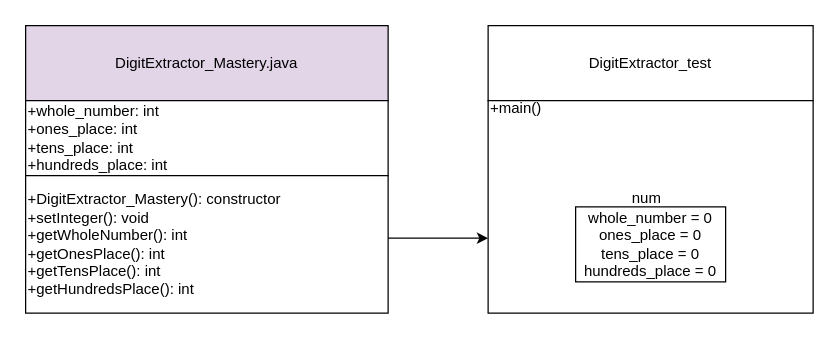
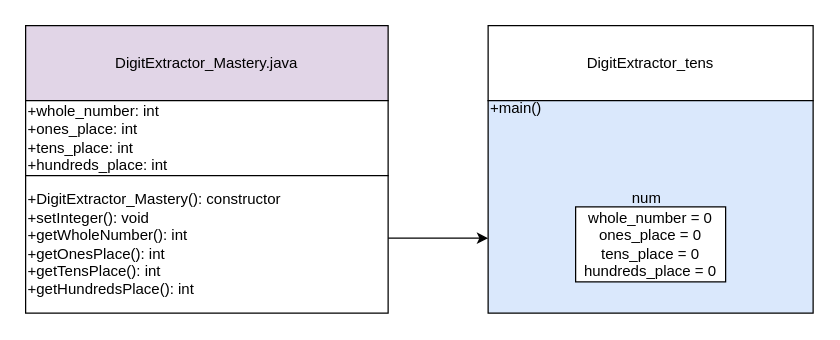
(651, 63) -> (651, 63)
(518, 207) -> (518, 207)
